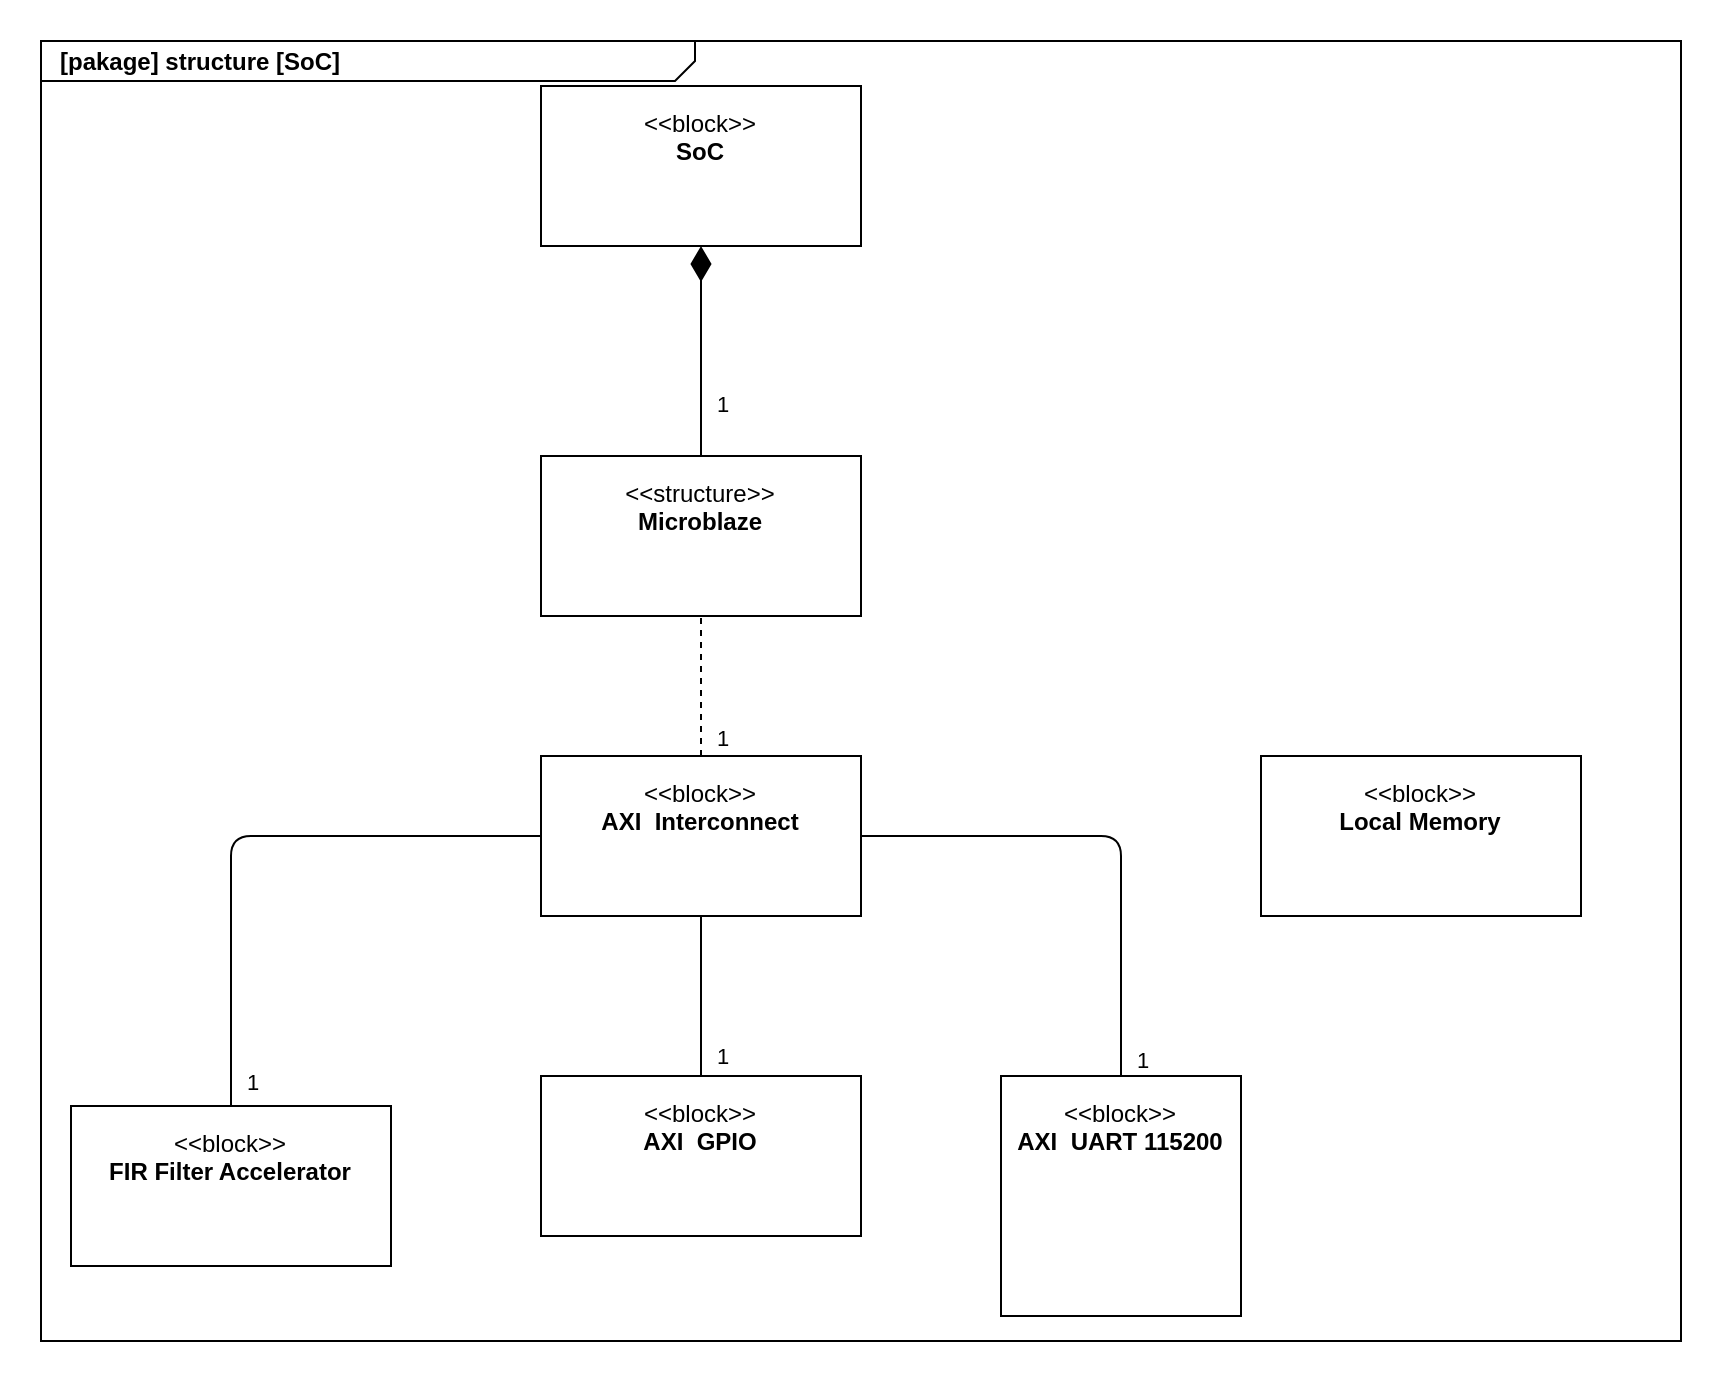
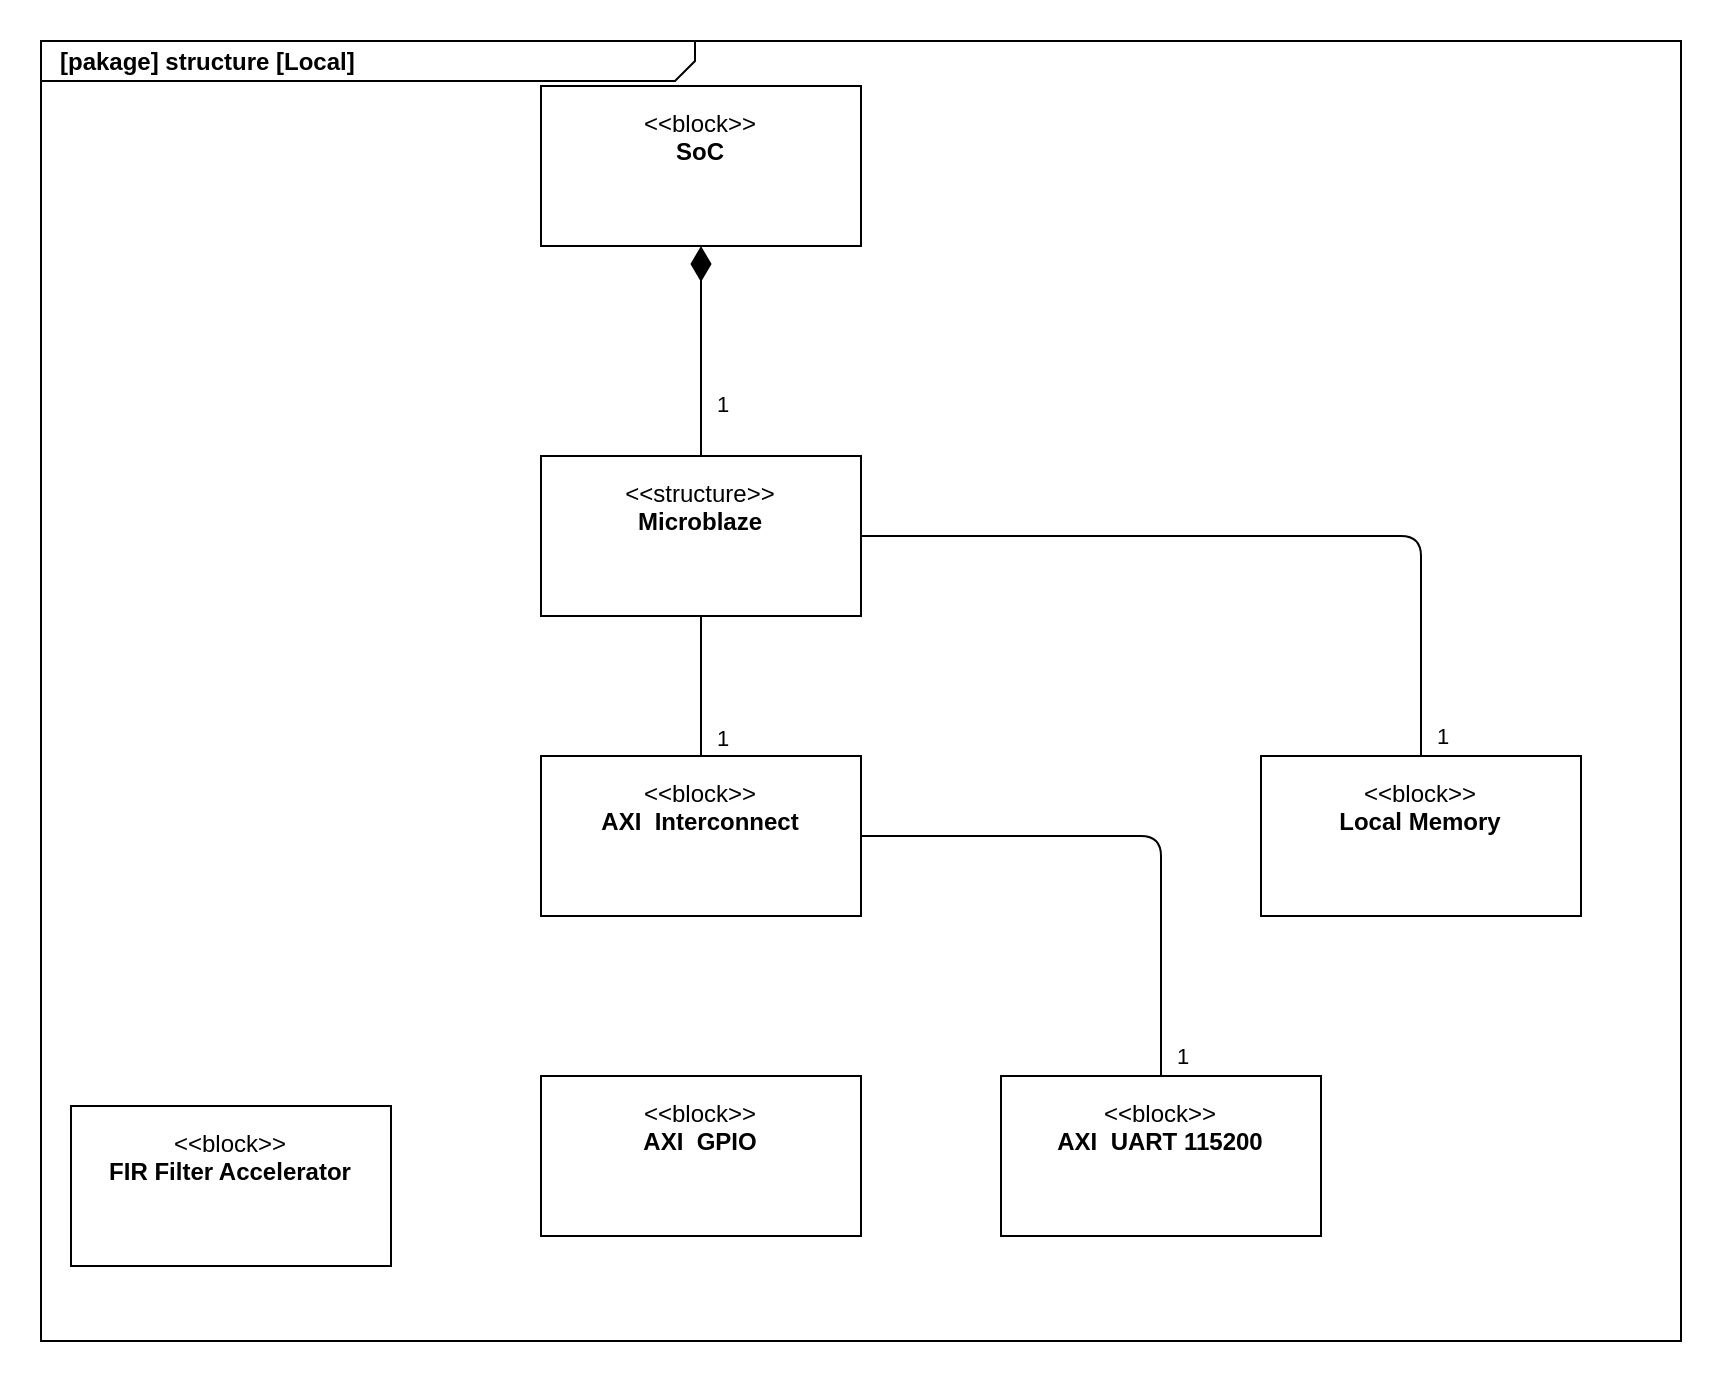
(861, 41) -> (861, 41)
none -> (1244, 536)
(701, 684) -> (701, 684)
(258, 836) -> none
(701, 996) -> none
(1121, 1196) -> (1161, 1156)
